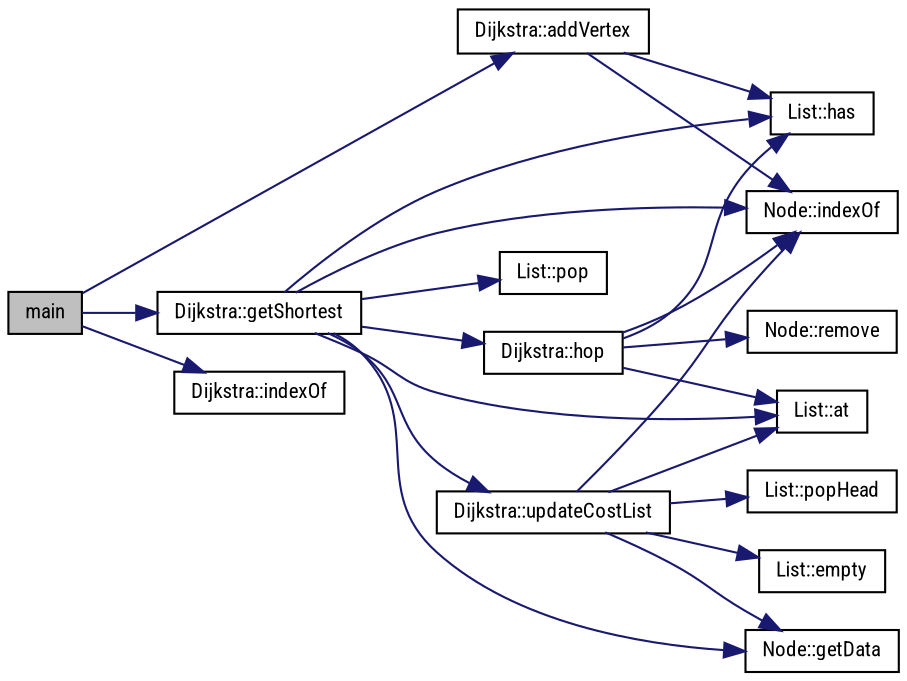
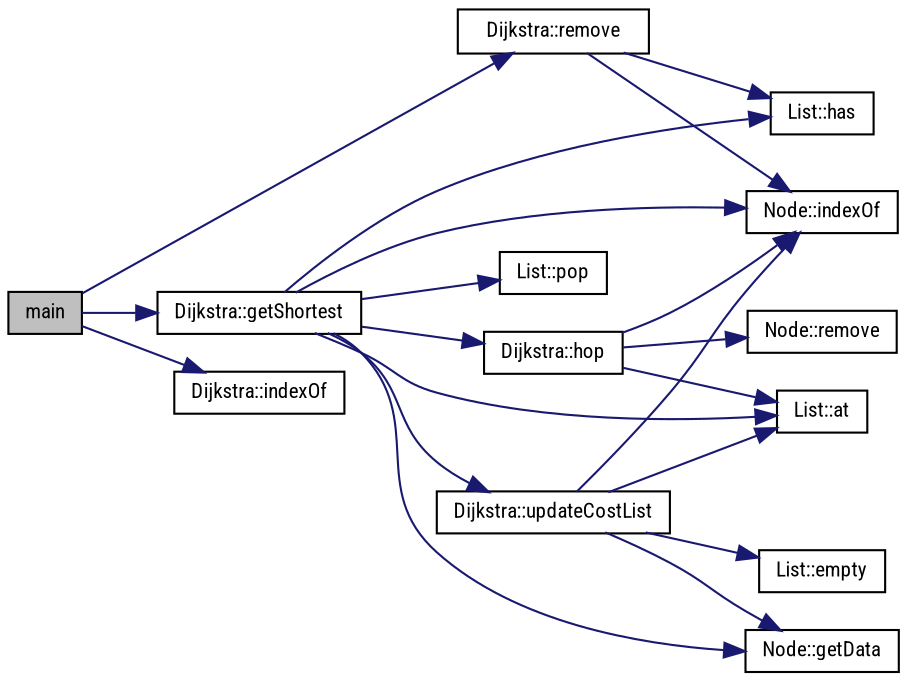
(553, 31) -> (553, 31)
(709, 253) -> none
(822, 491) -> none
